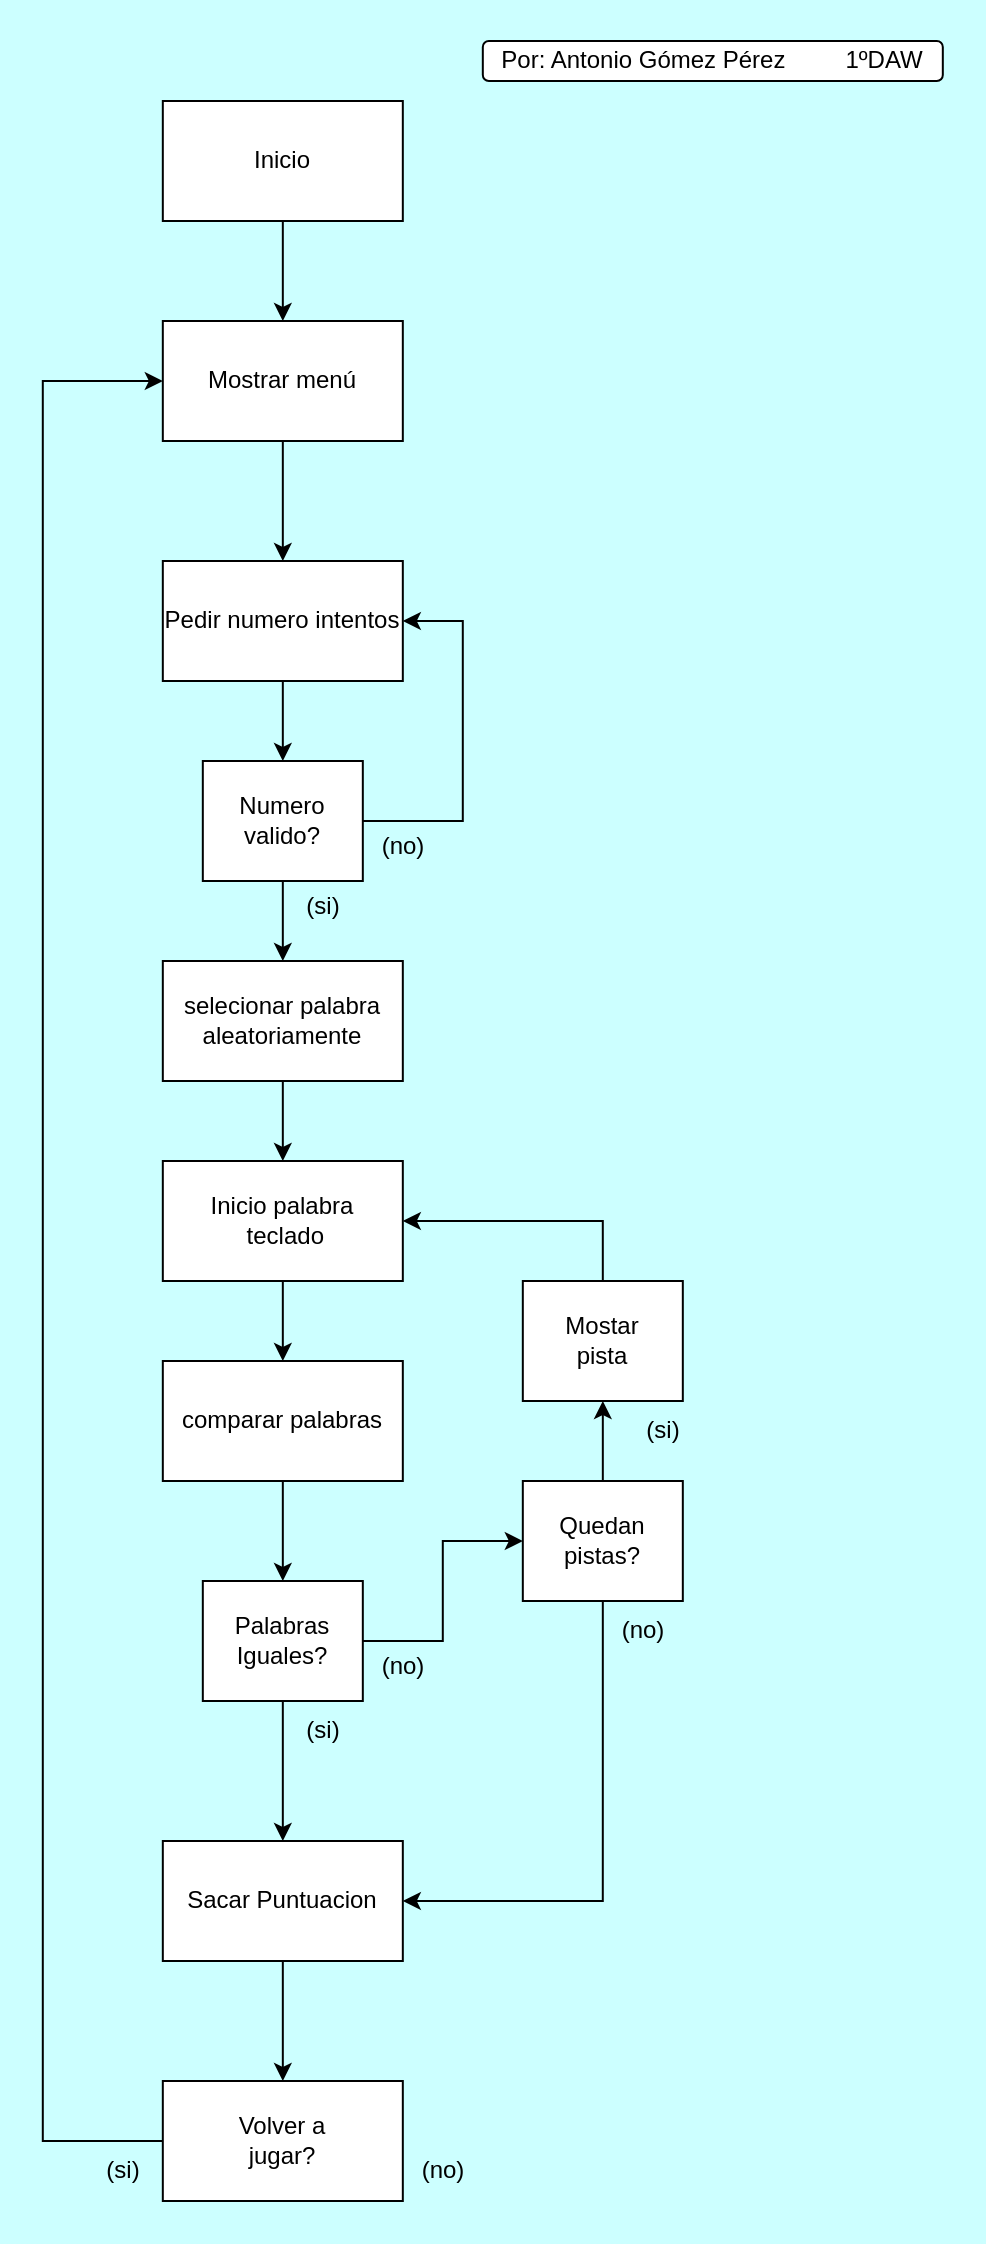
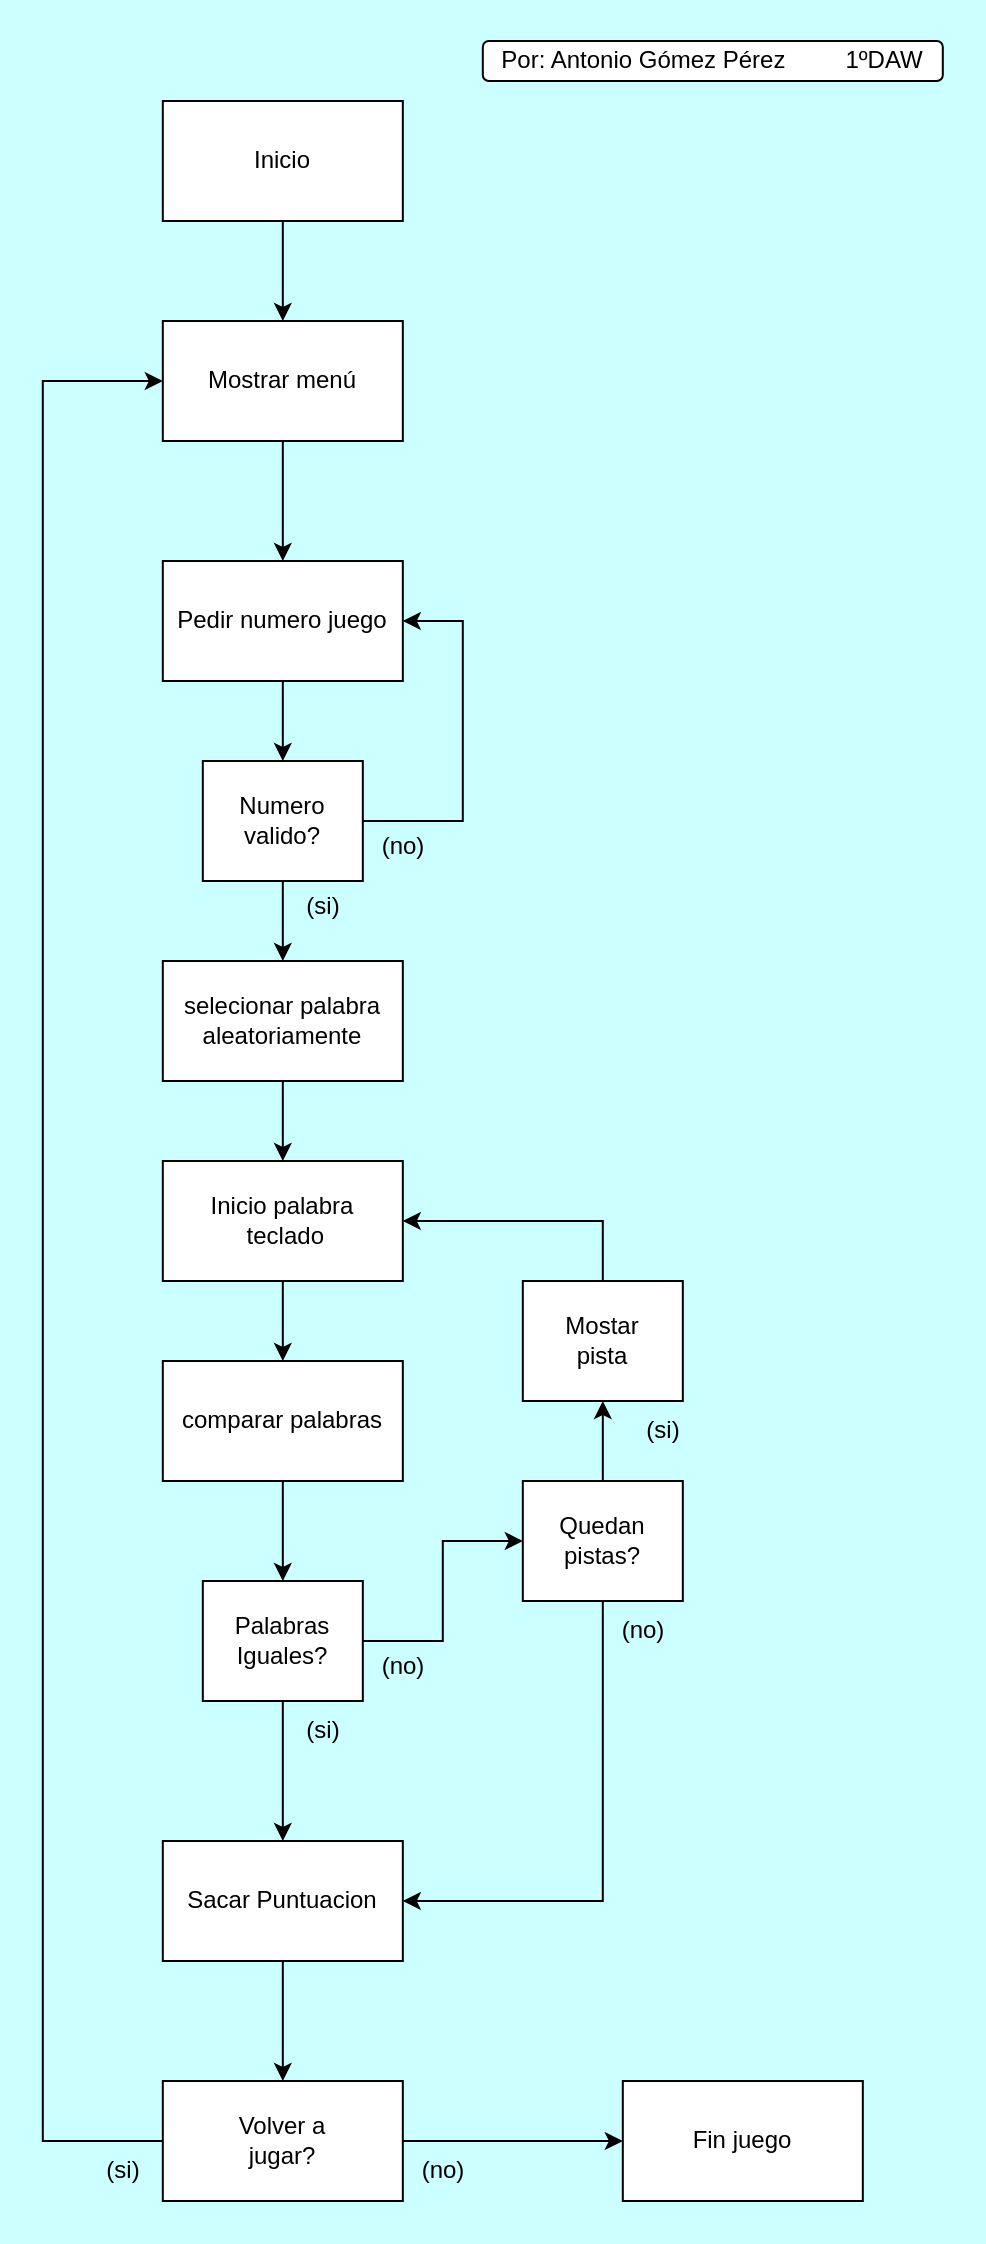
(283, 621) -> (283, 621)
none -> (506, 2141)
none -> (743, 2141)
